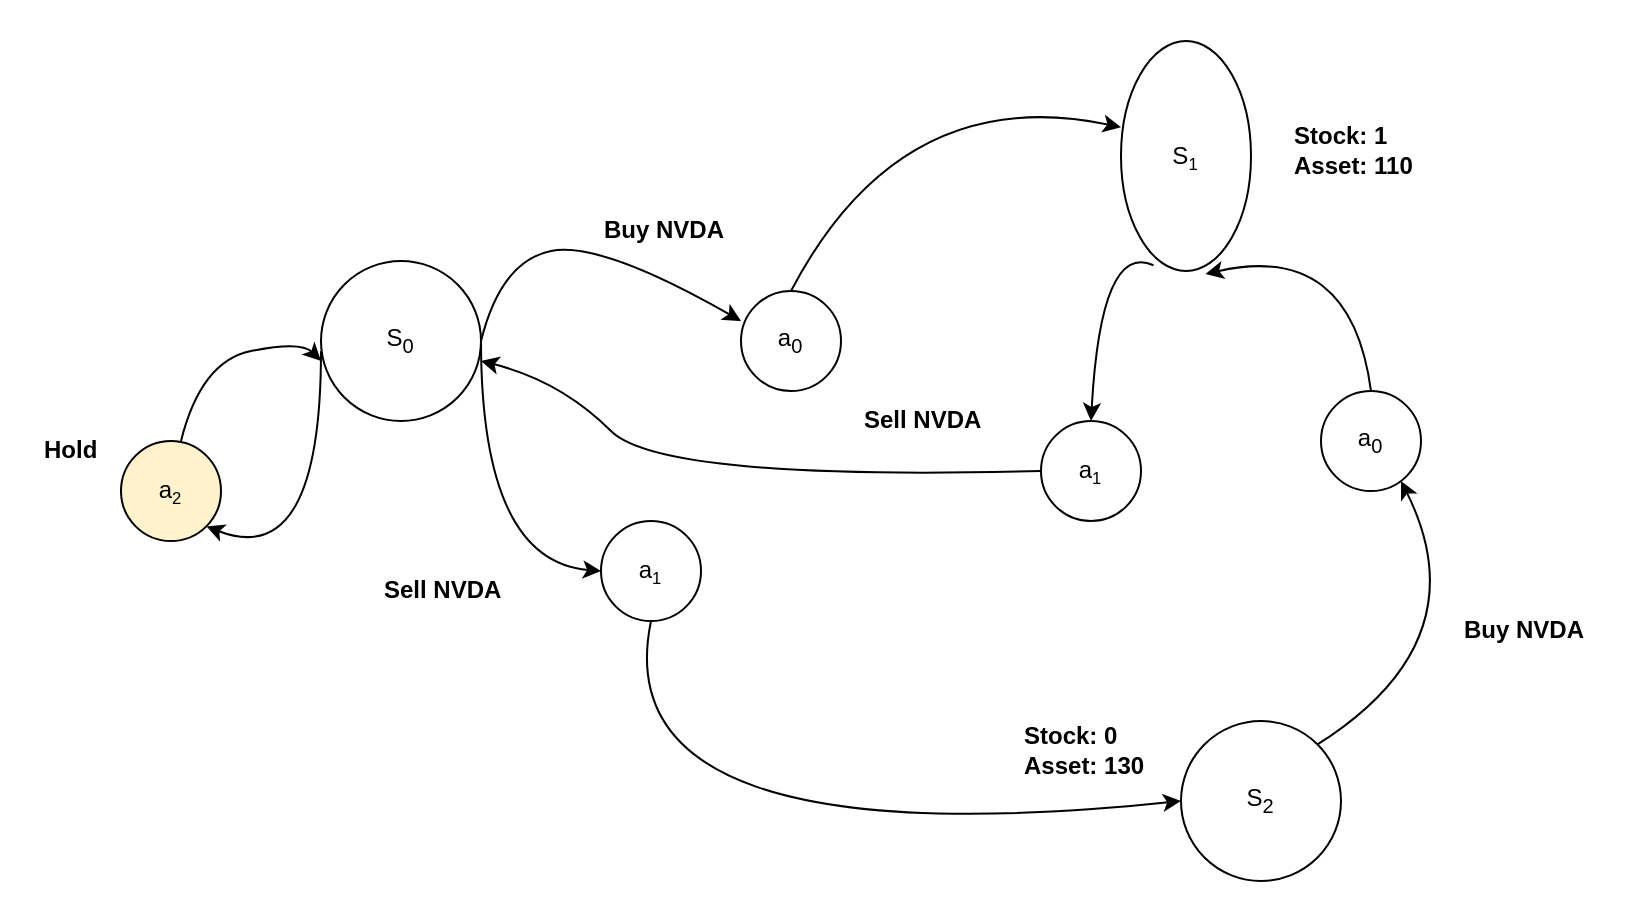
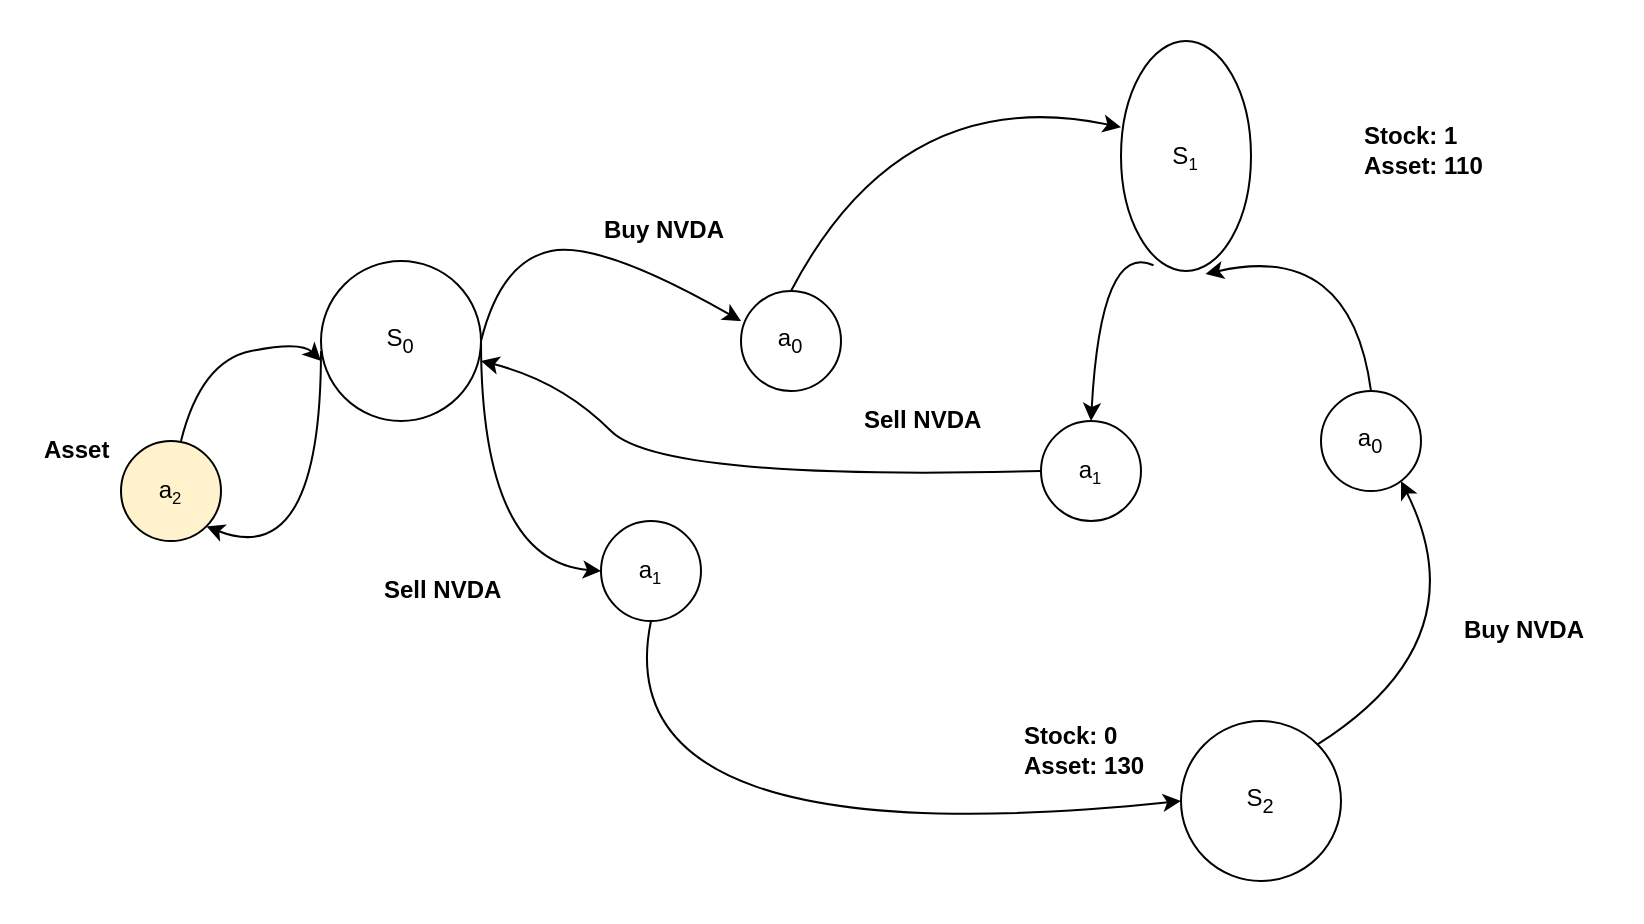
(1371, 151) -> (1441, 151)
(69, 451) -> (79, 451)
